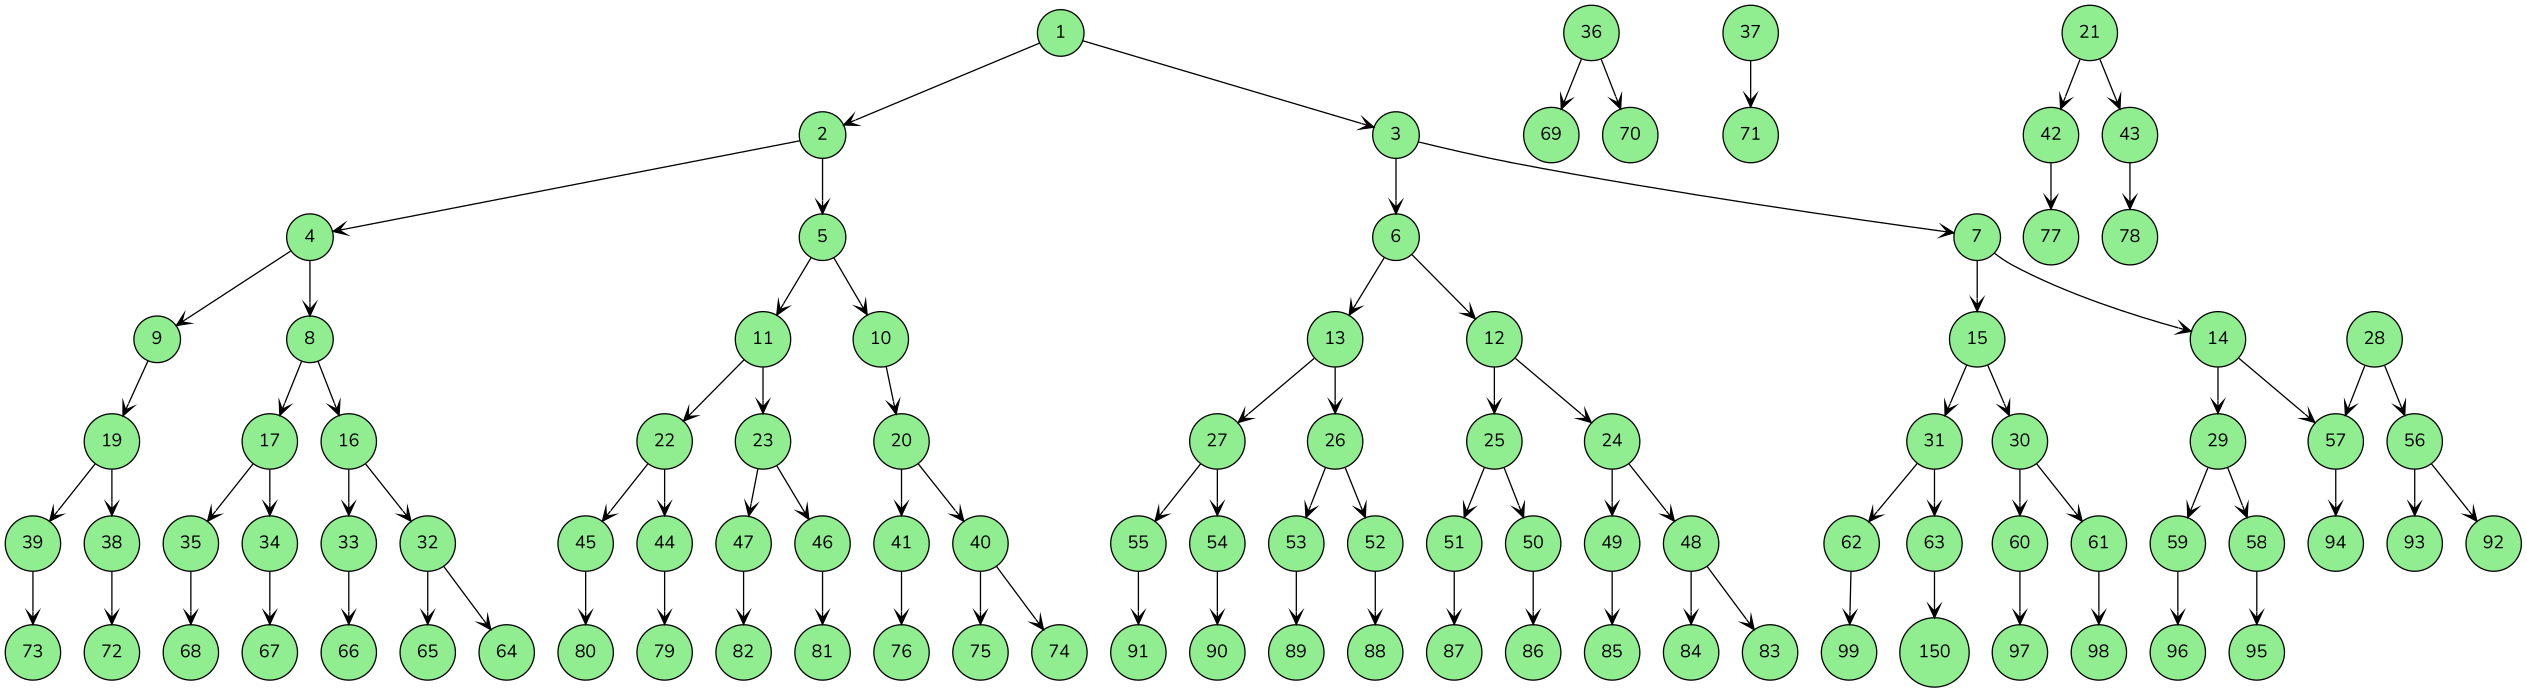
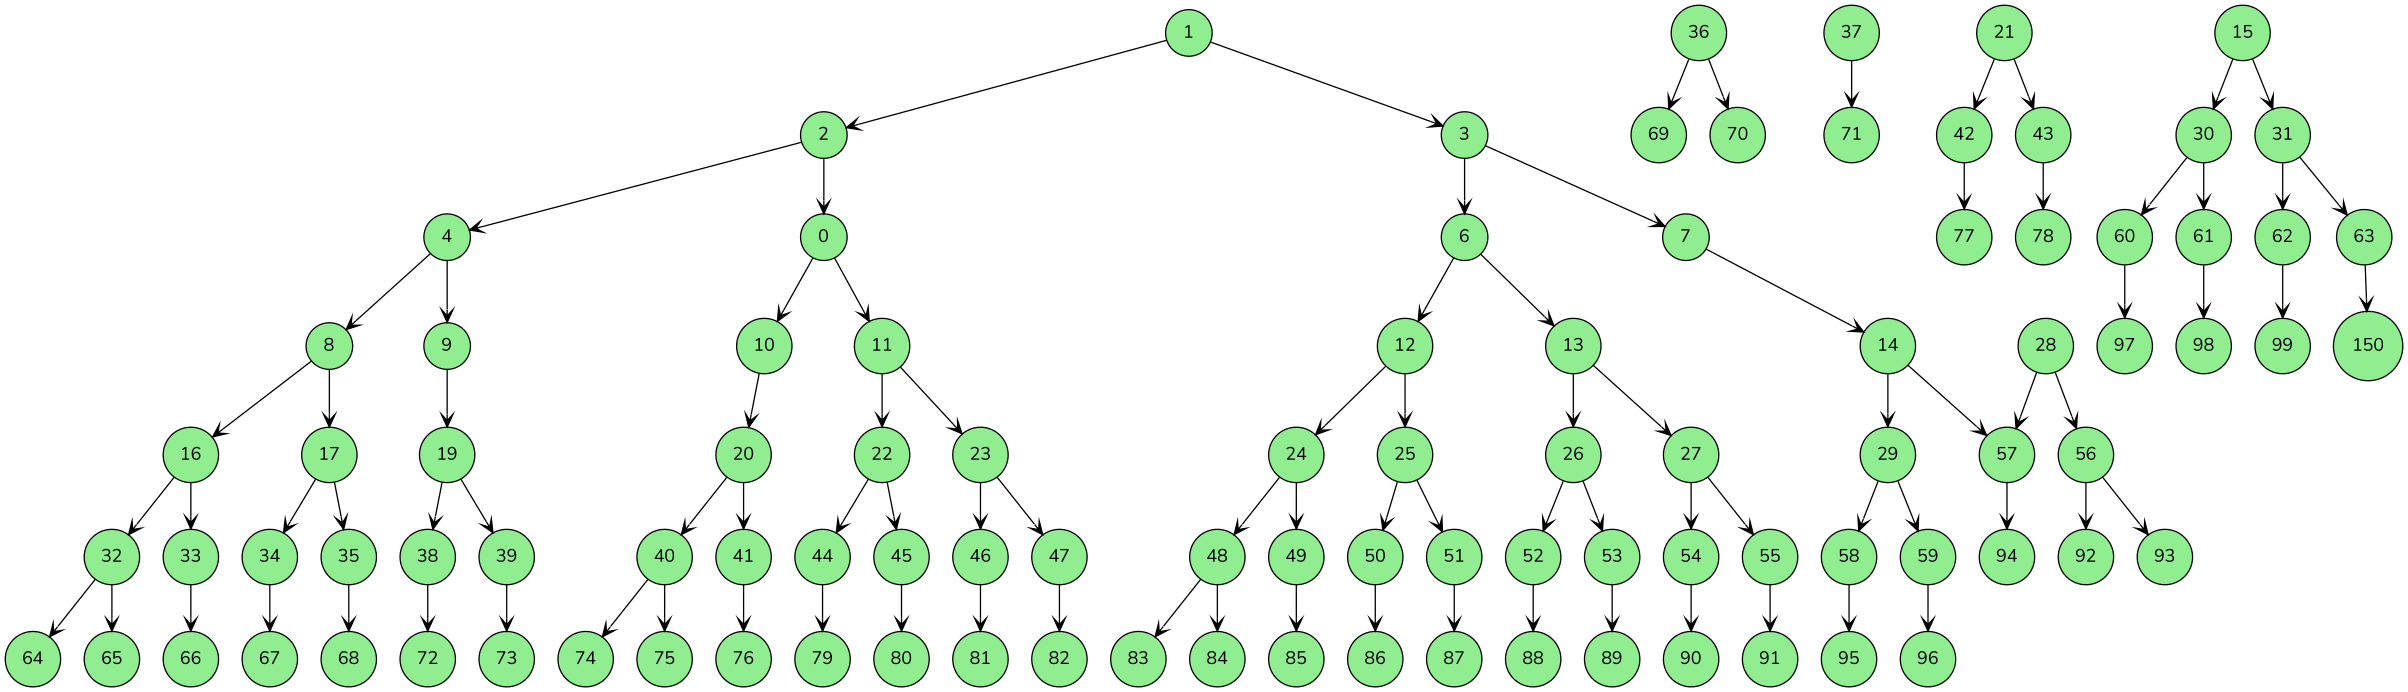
(823, 237) -> (824, 237)
(1977, 279) -> none
